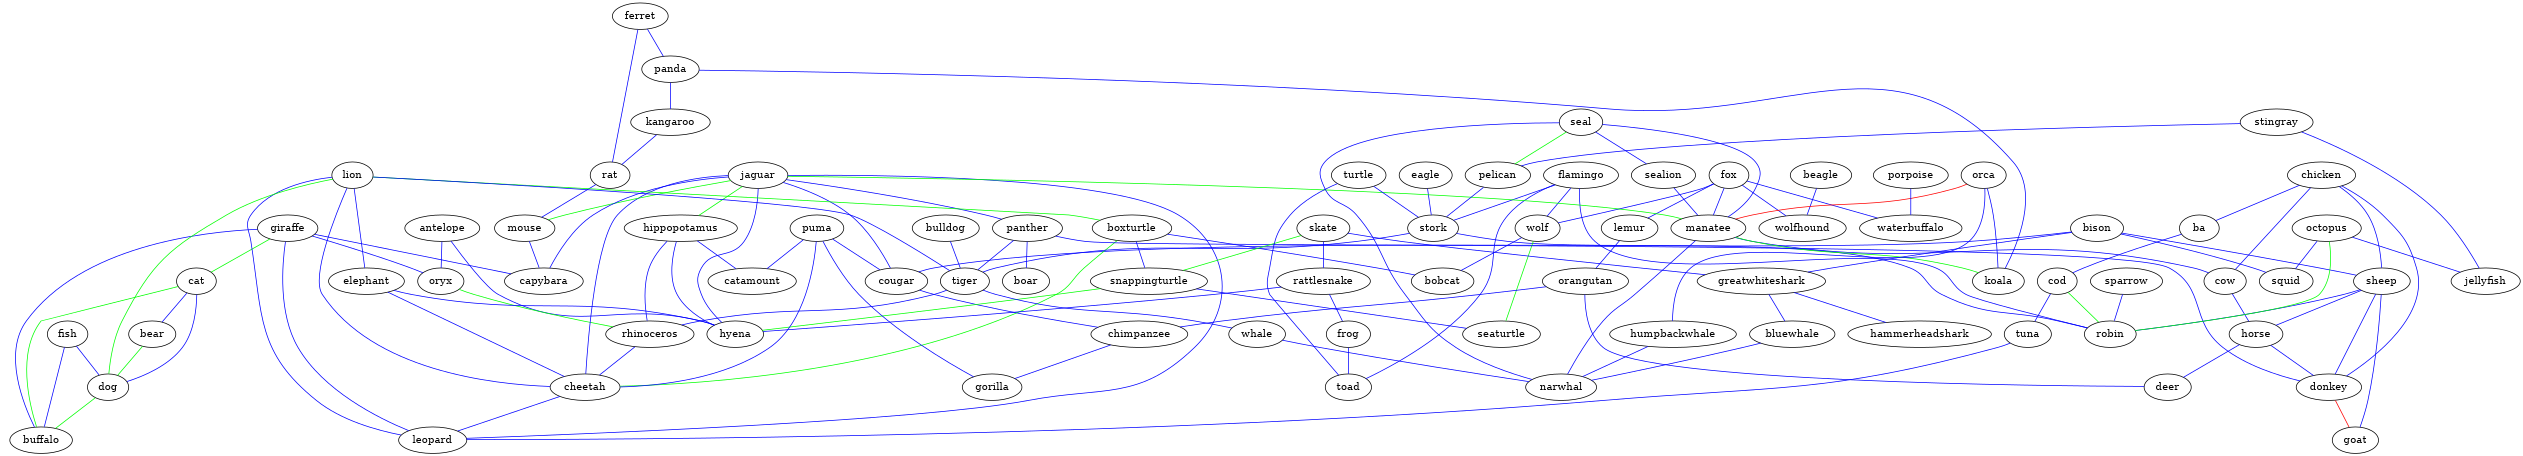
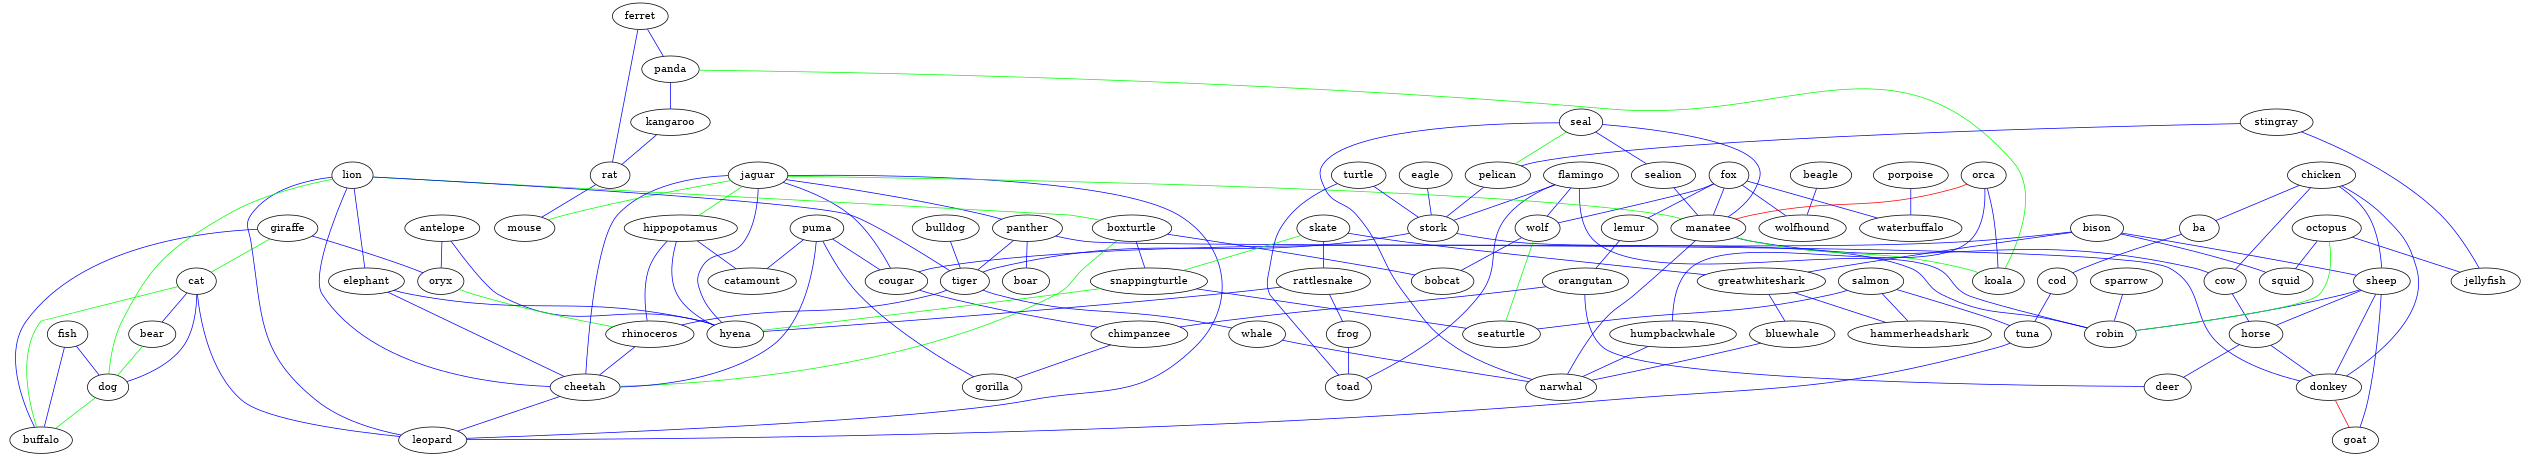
(1424, 96) -> (1424, 96)
(544, 281) -> none
none -> (1871, 281)
(2083, 307) -> none
(307, 361) -> (262, 411)
